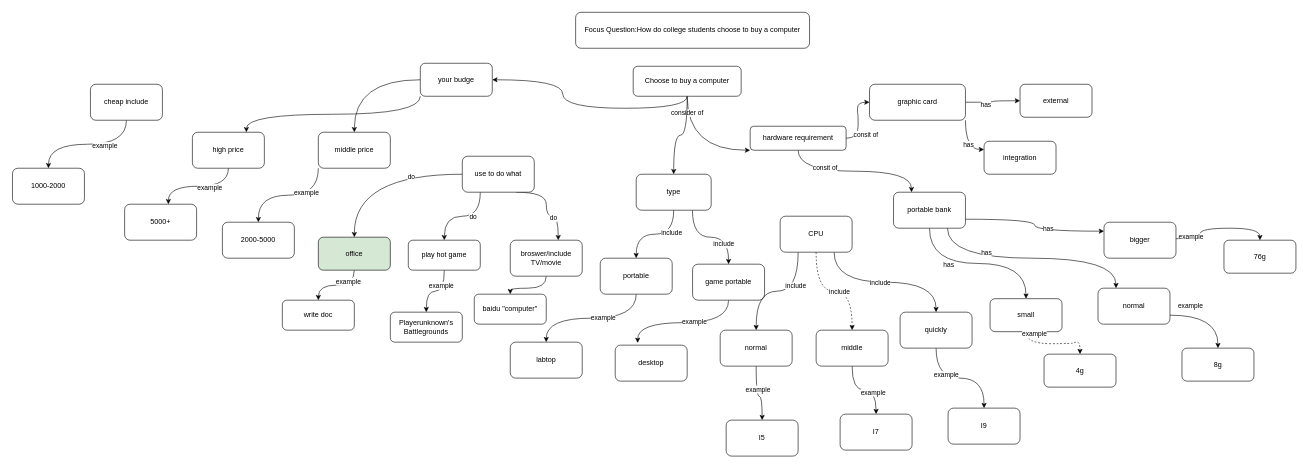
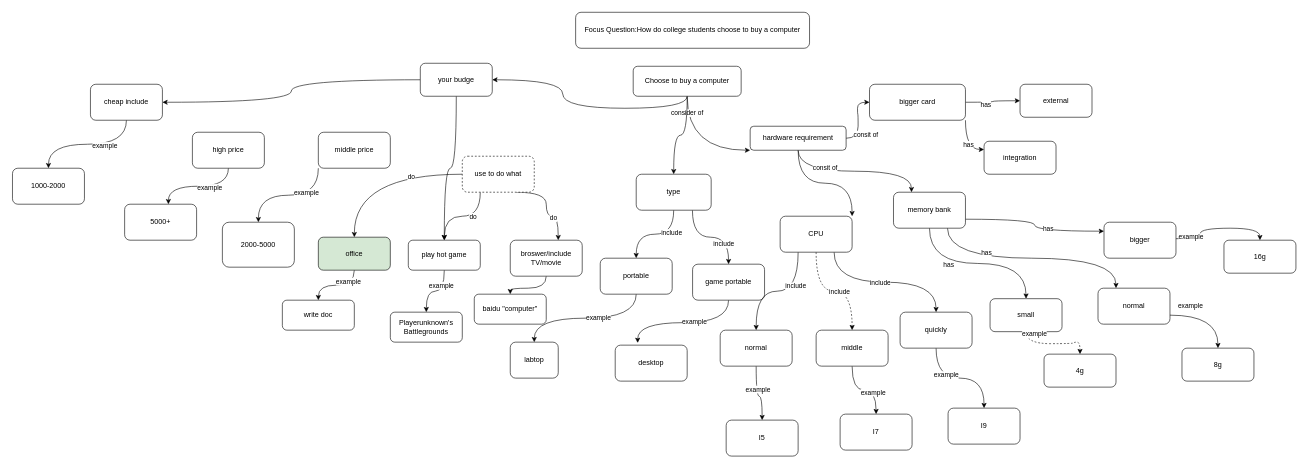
none -> (292, 90)
(369, 93) -> (454, 160)
(918, 102) -> (918, 102)
(389, 111) -> none
(498, 174) -> (498, 174)
none -> (811, 180)
(930, 210) -> (930, 210)
(258, 240) -> (258, 245)
(1260, 257) -> (1260, 257)
(546, 360) -> (534, 360)
